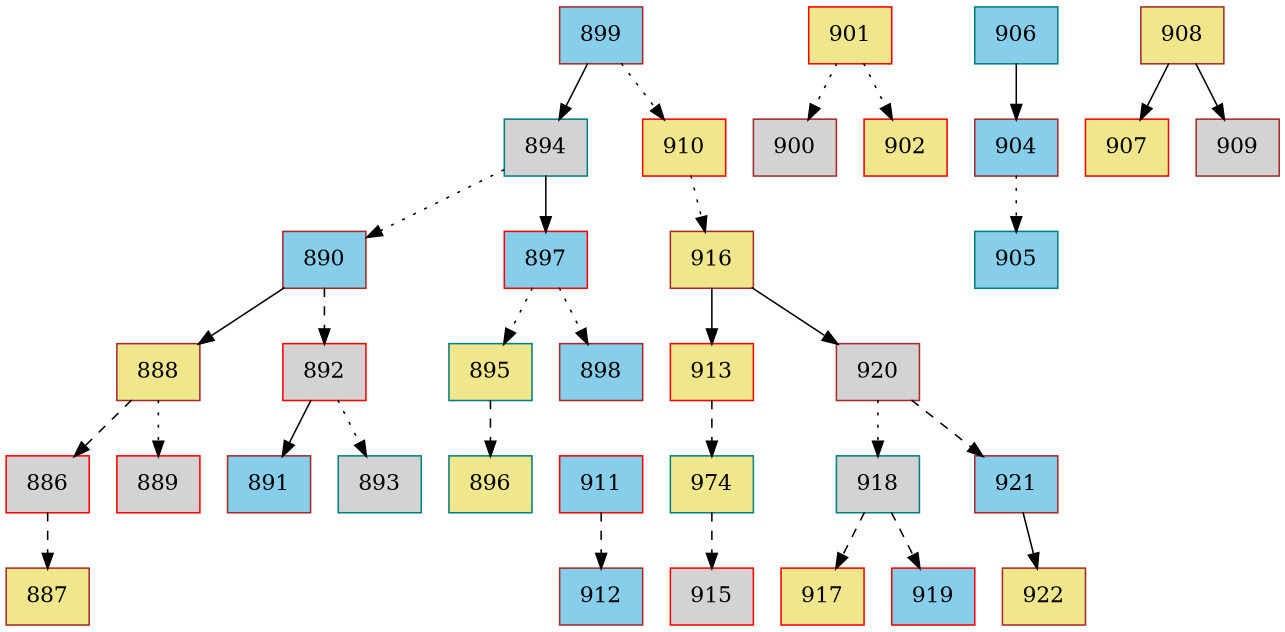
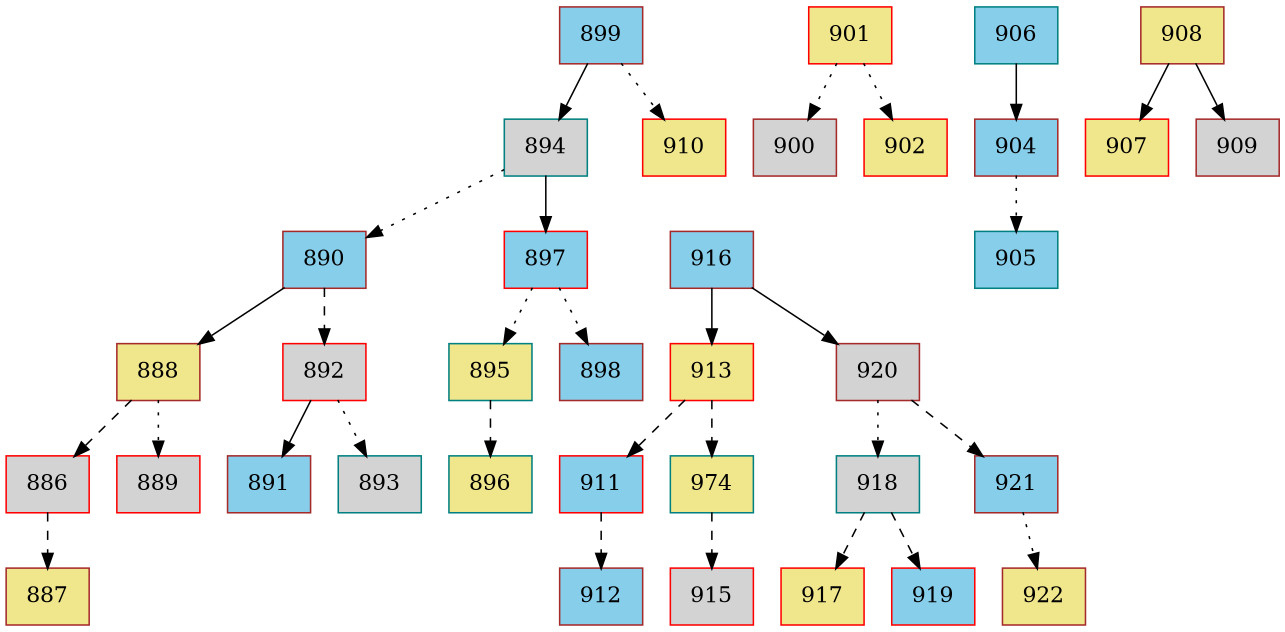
(696, 196) -> none
(712, 260) -> (712, 260)
none -> (662, 423)
(1028, 533) -> (1028, 533)
